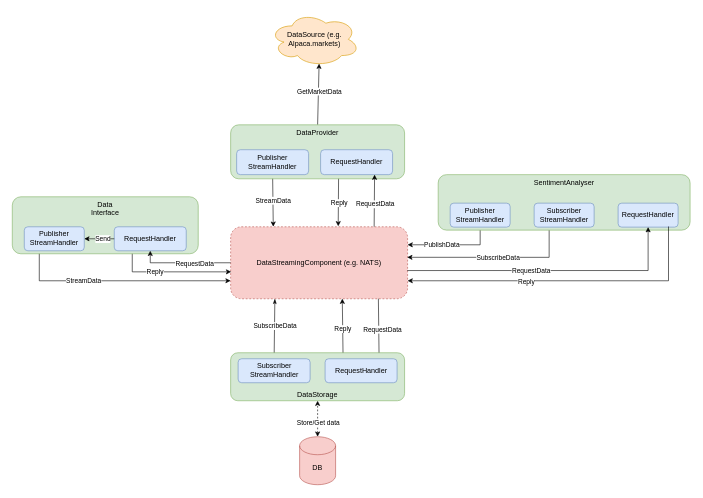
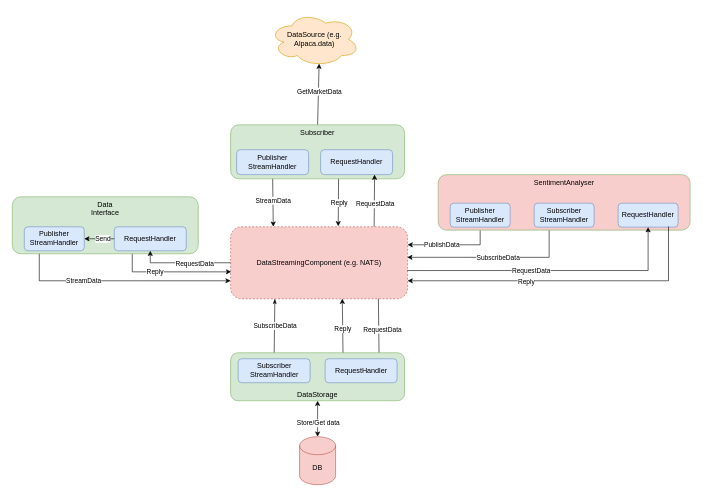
(315, 39) -> (315, 39)
(318, 133) -> (318, 133)
(564, 202) -> (564, 202)
(318, 419) -> (318, 419)
